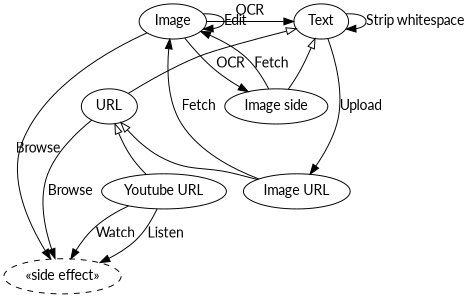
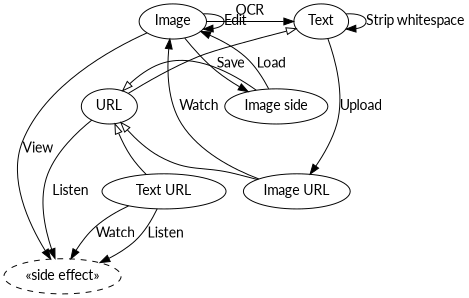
(231, 64) -> (231, 64)
(271, 64) -> (271, 64)
(301, 69) -> (159, 64)
(199, 106) -> (199, 106)
(38, 149) -> (38, 149)
(70, 191) -> (70, 191)
(164, 191) -> (164, 191)
